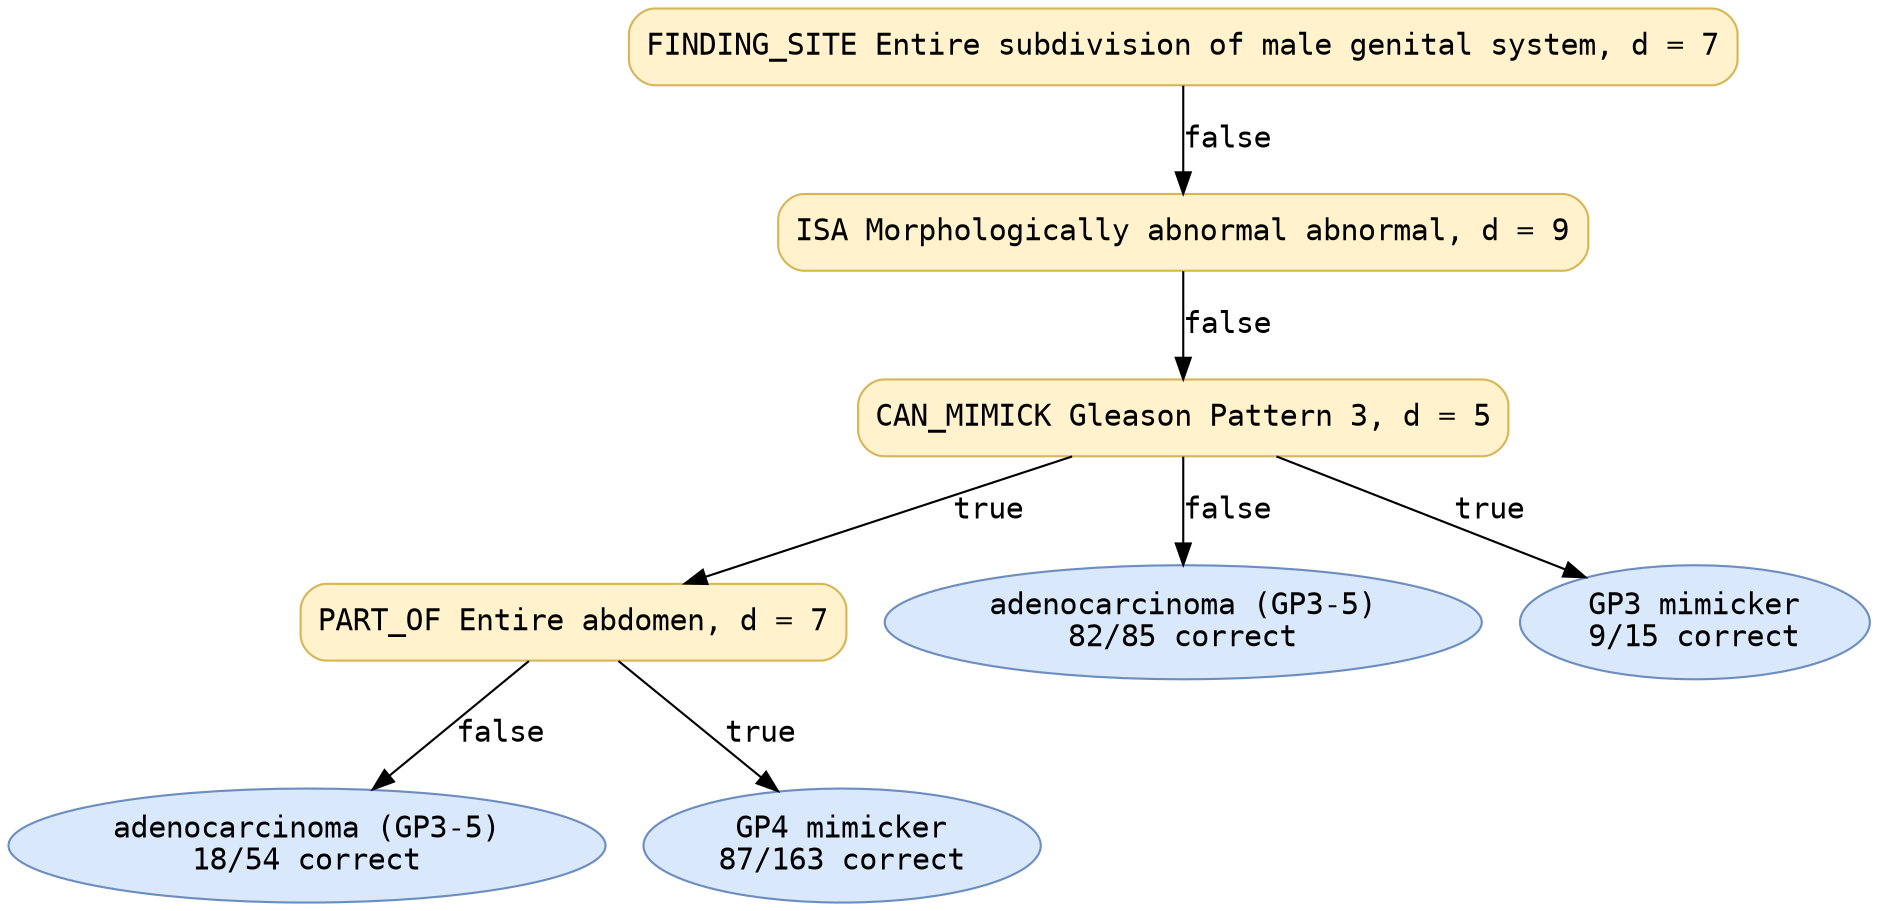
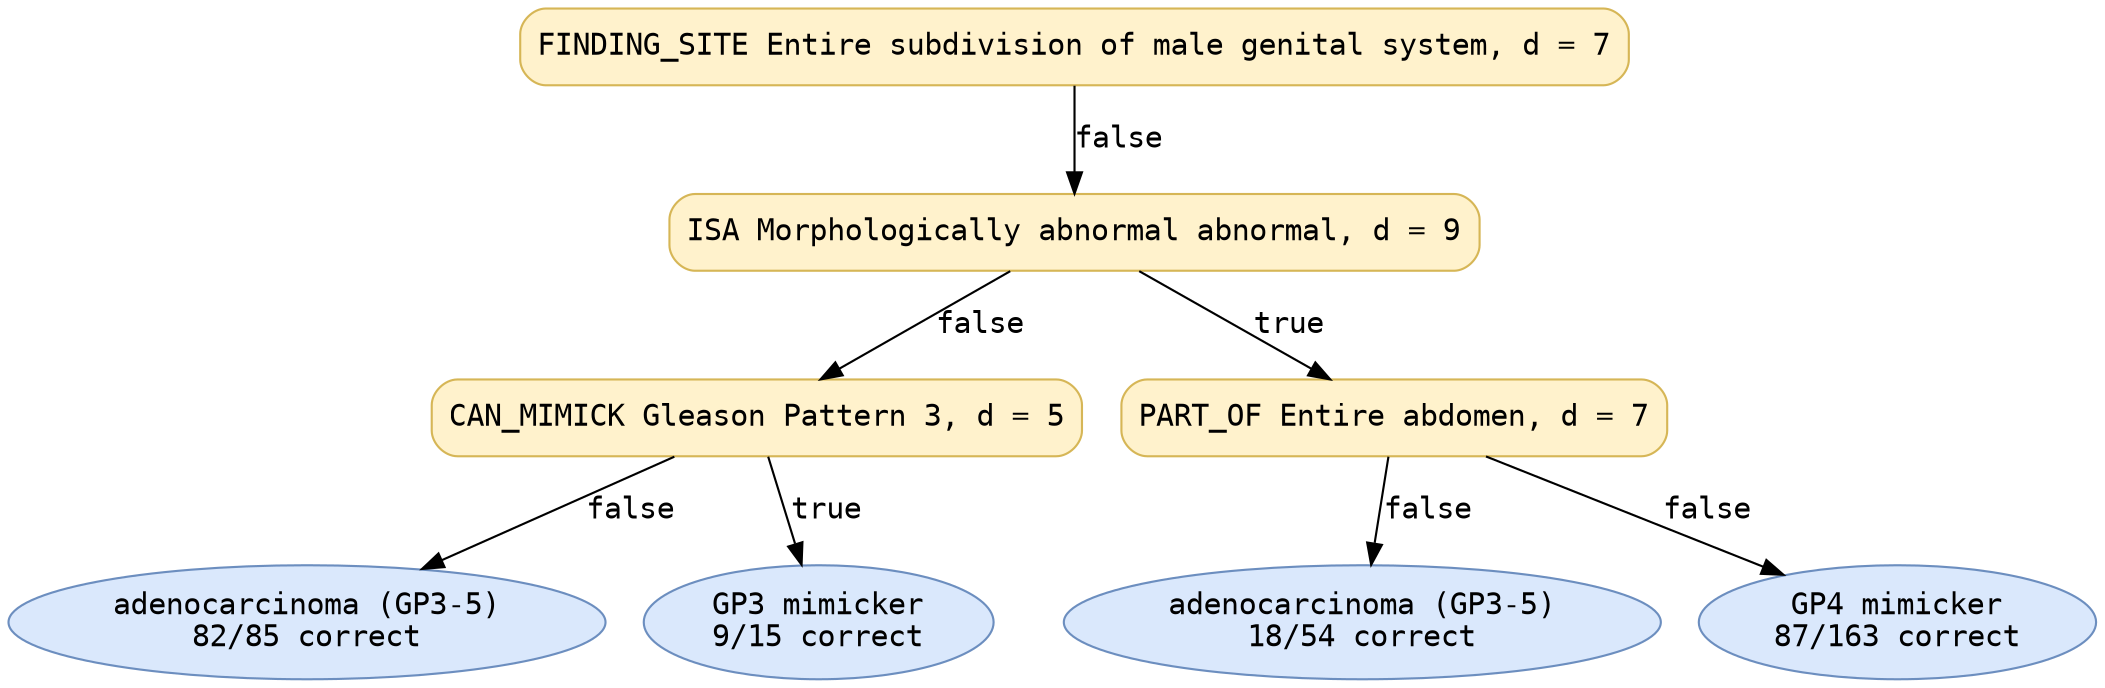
(889, 517) -> (1225, 320)
(761, 734) -> (1708, 511)
